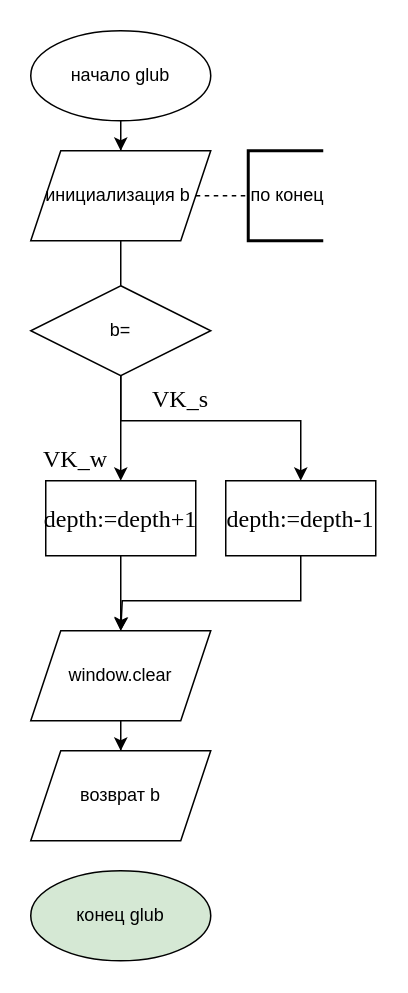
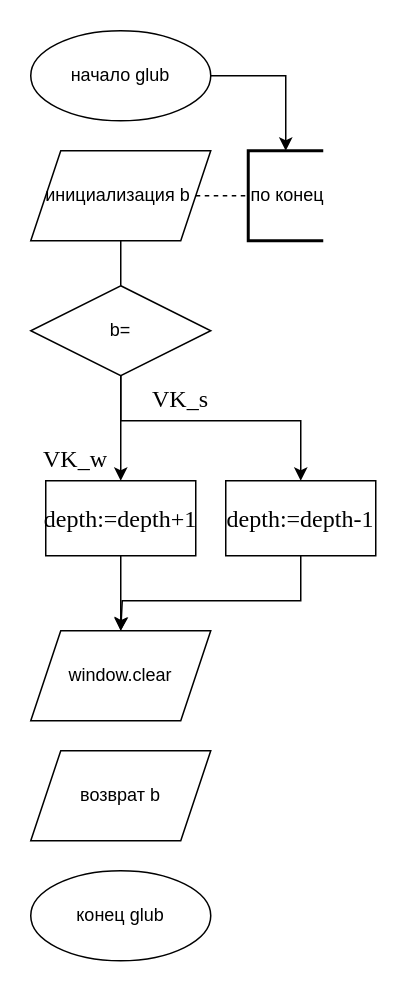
(121, 141) -> (281, 76)
(121, 741) -> none
(121, 916) -> (121, 916)
